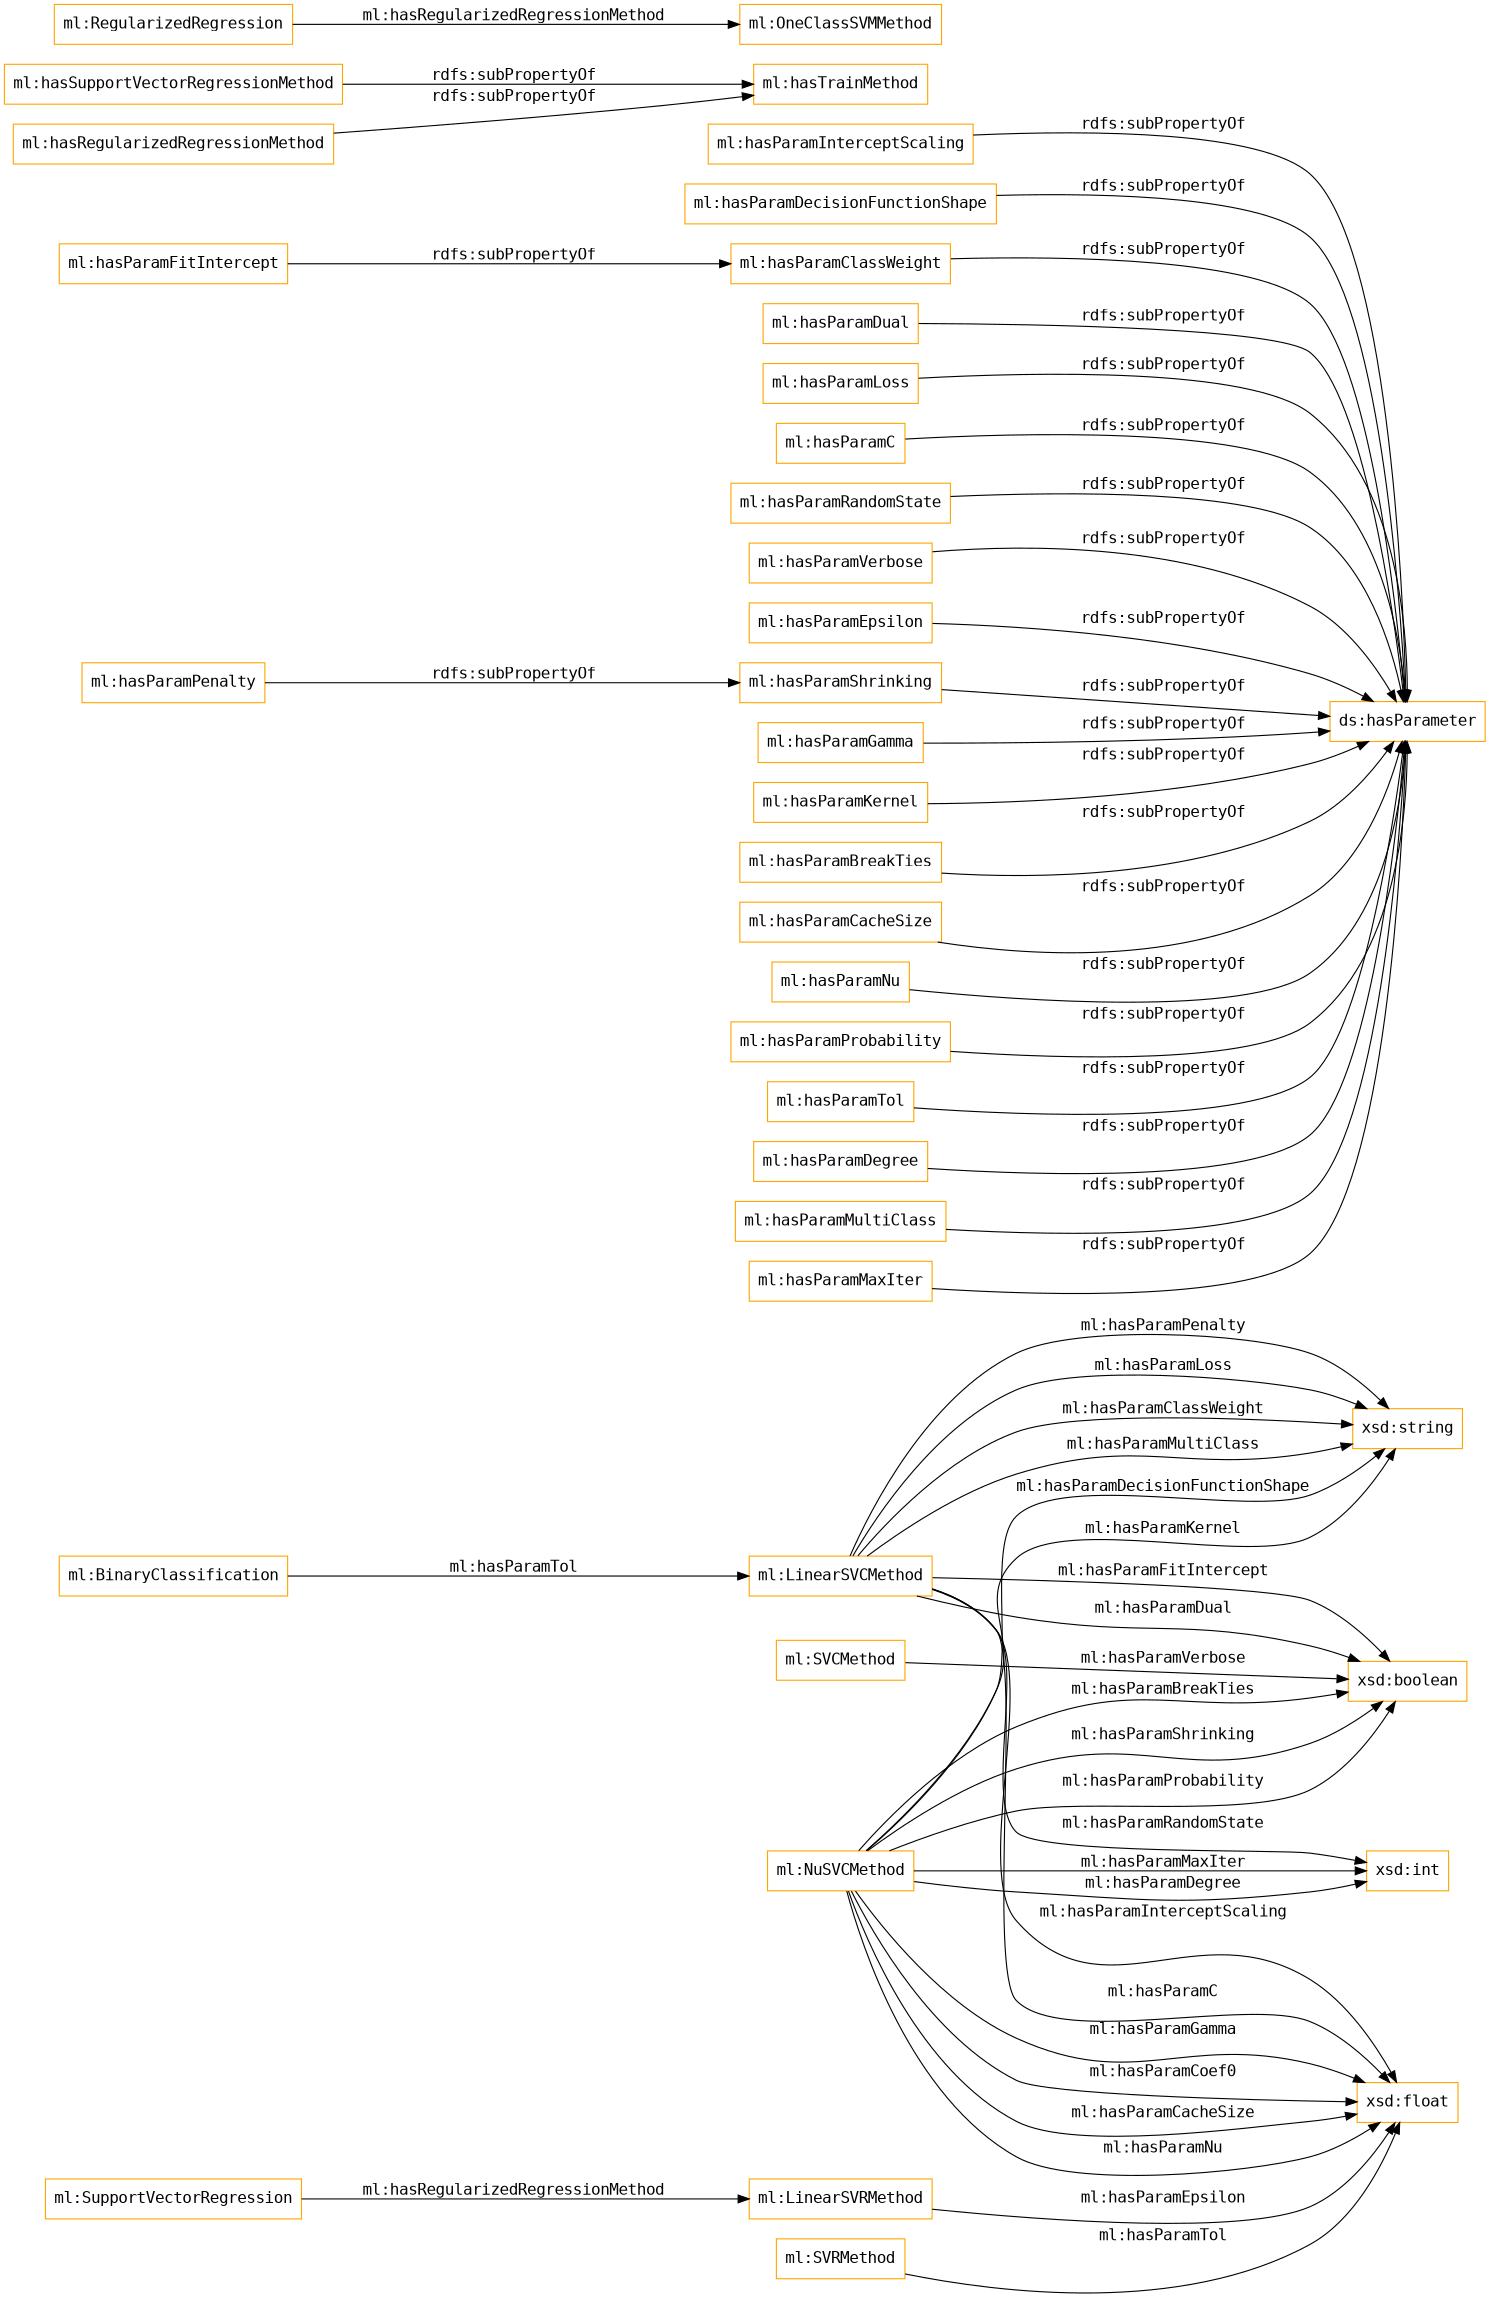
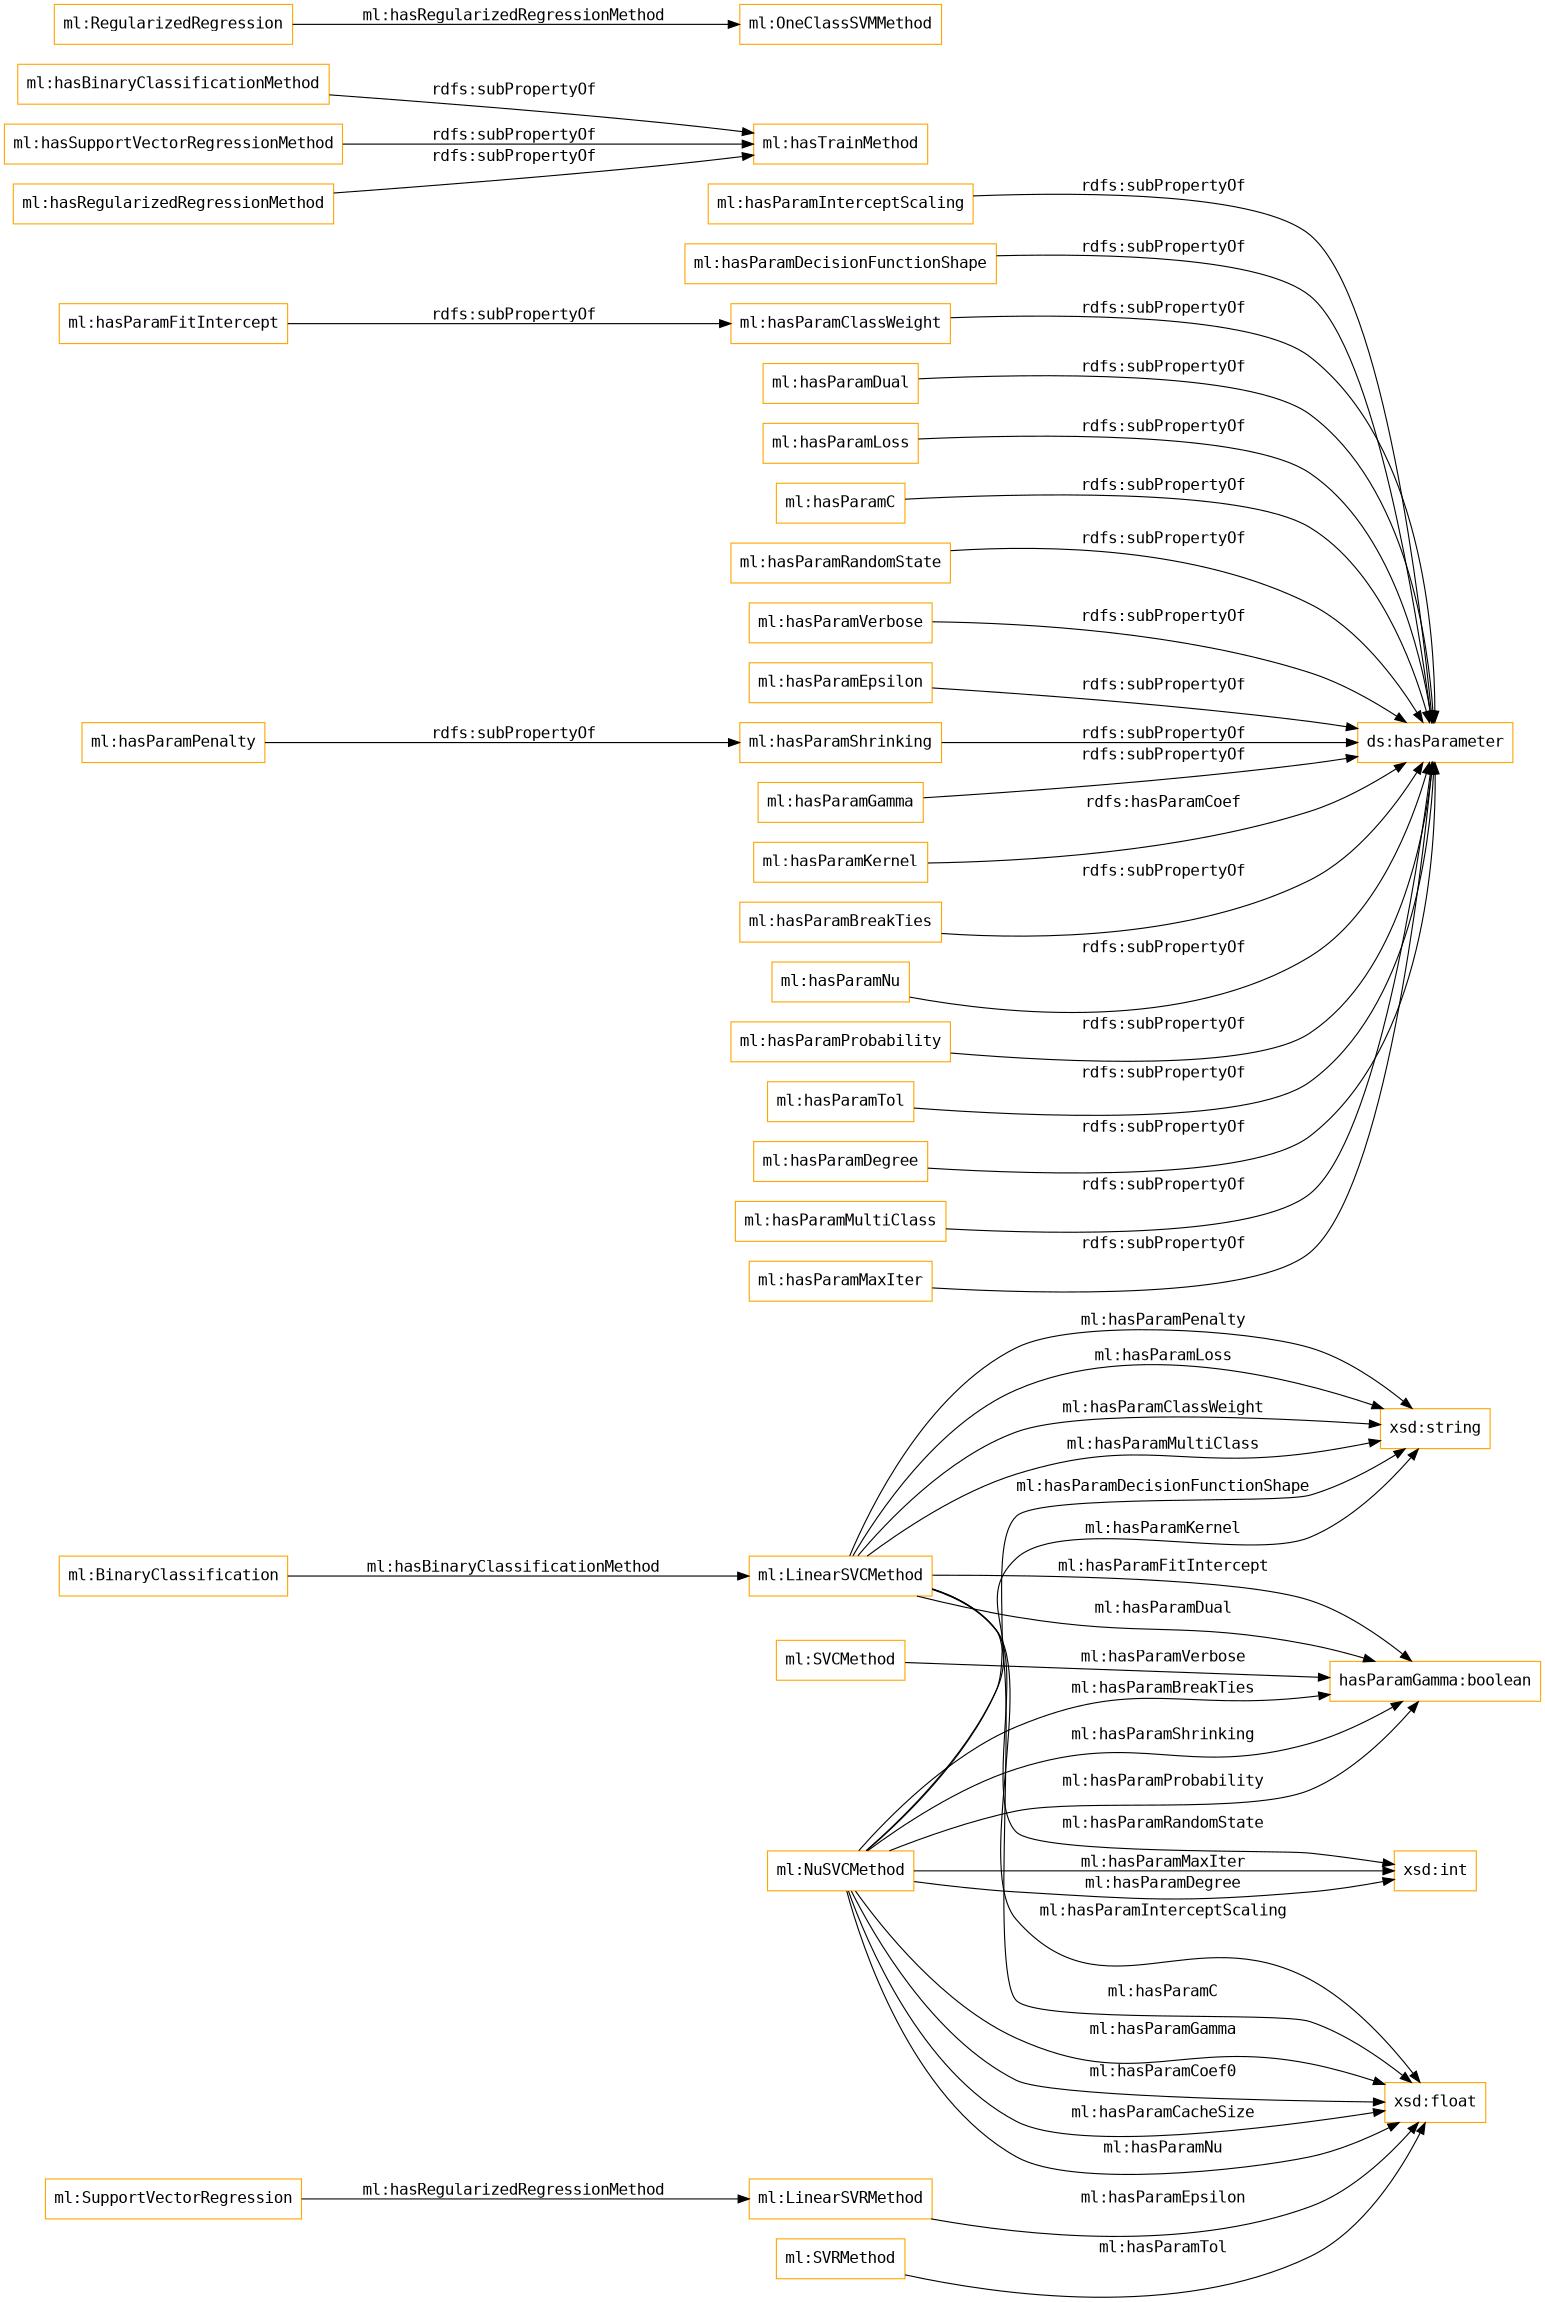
none -> (173, 84)
(1163, 755) -> (1163, 803)
(841, 922) -> none
(514, 1568) -> (514, 1568)
(1408, 1681) -> (1435, 1681)
